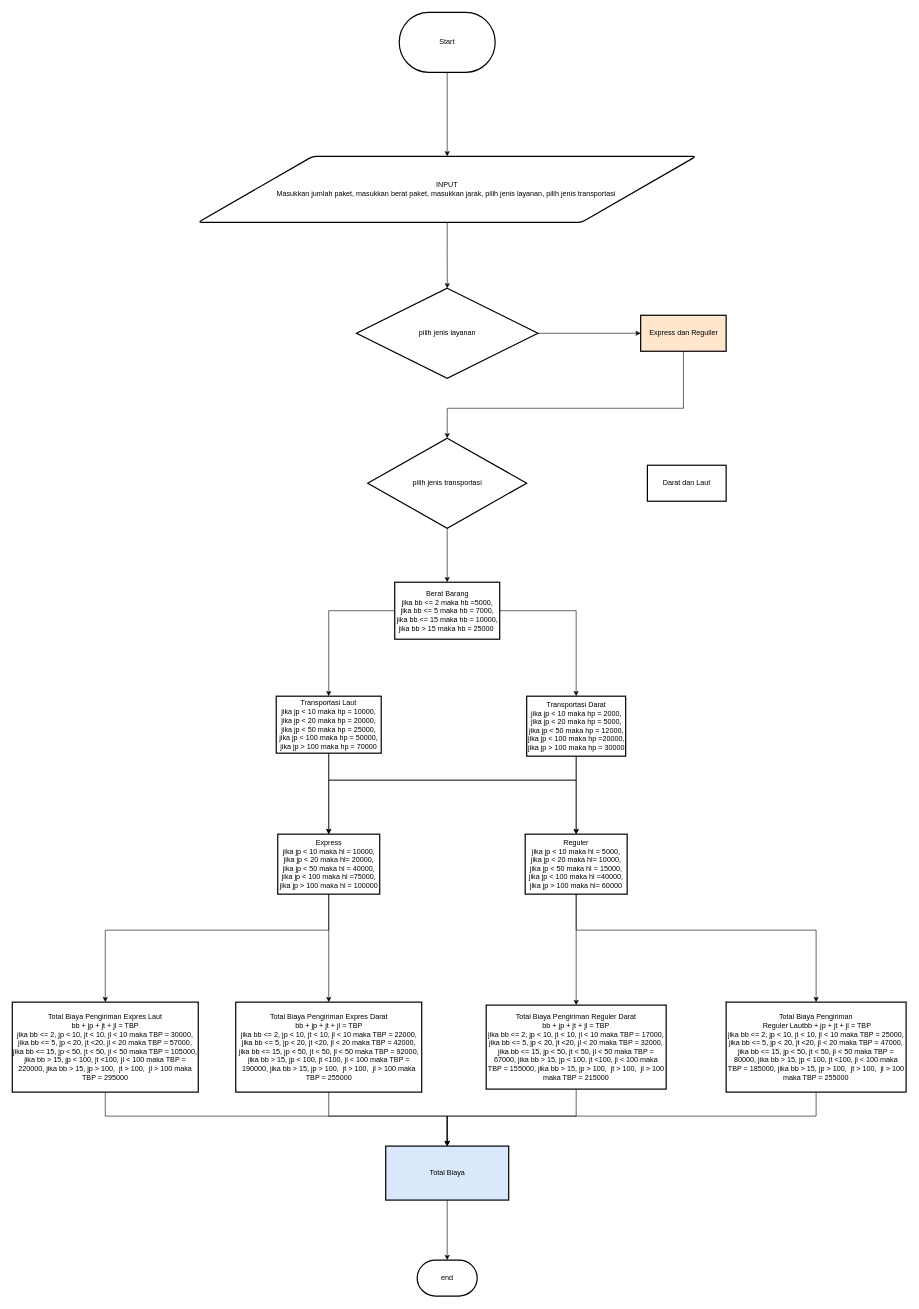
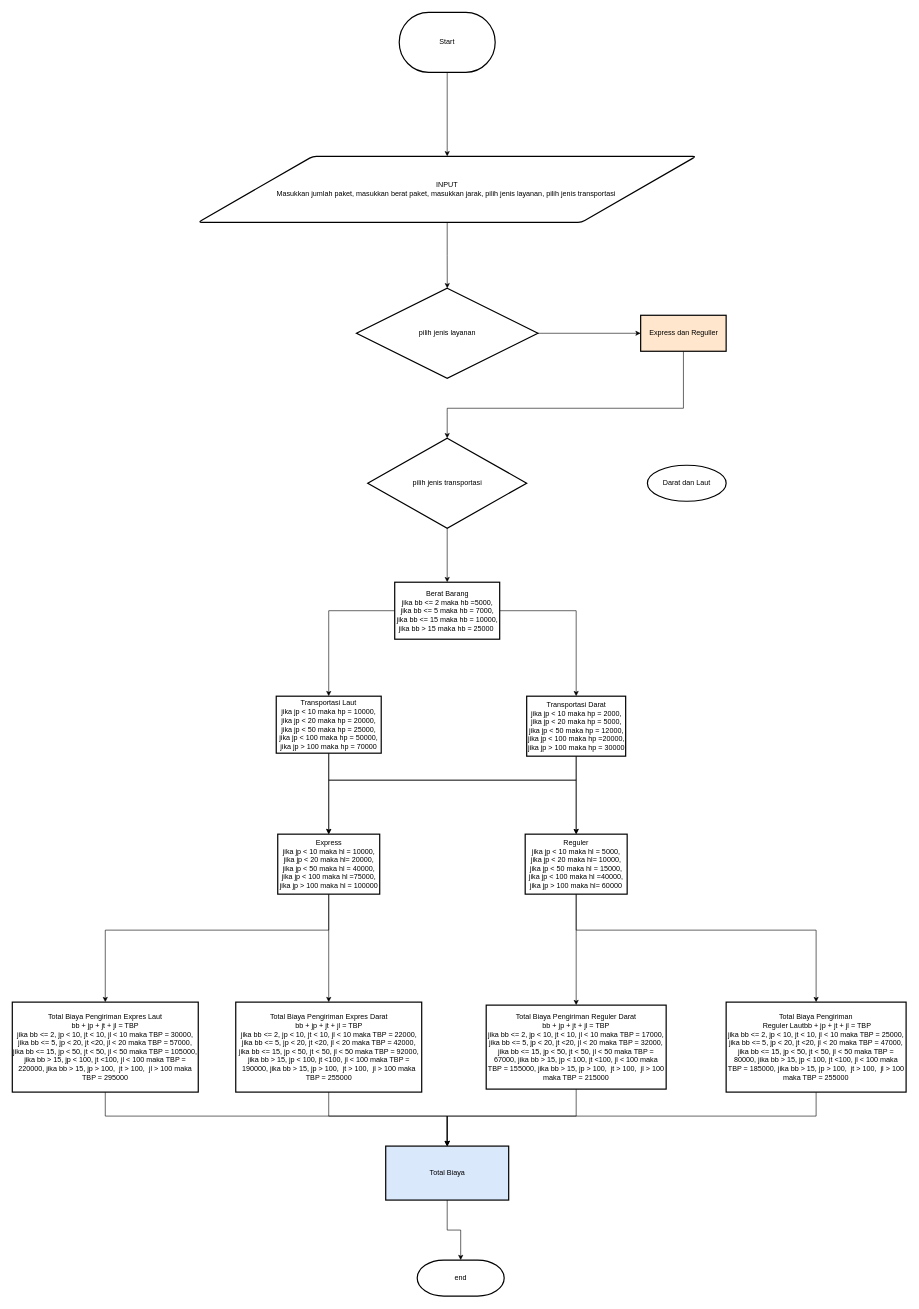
(687, 483) -> (687, 483)
(447, 1278) -> (461, 1278)
